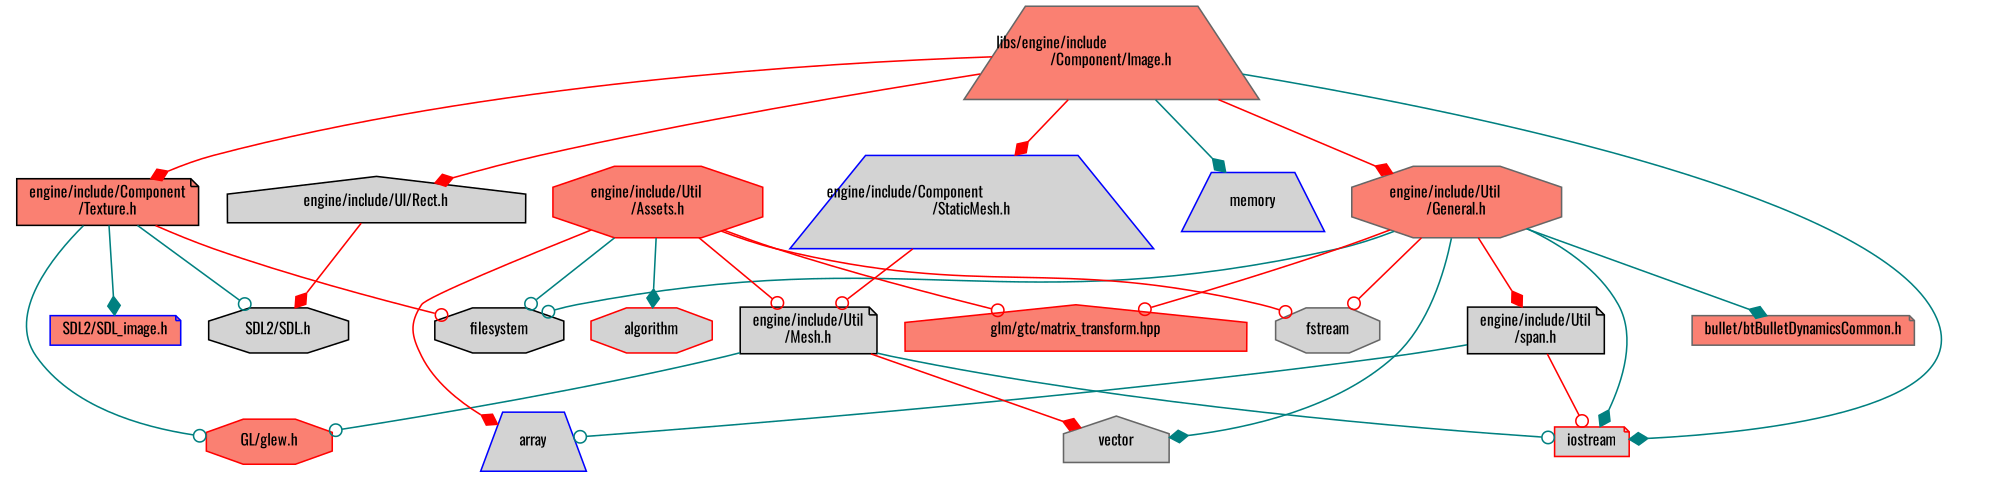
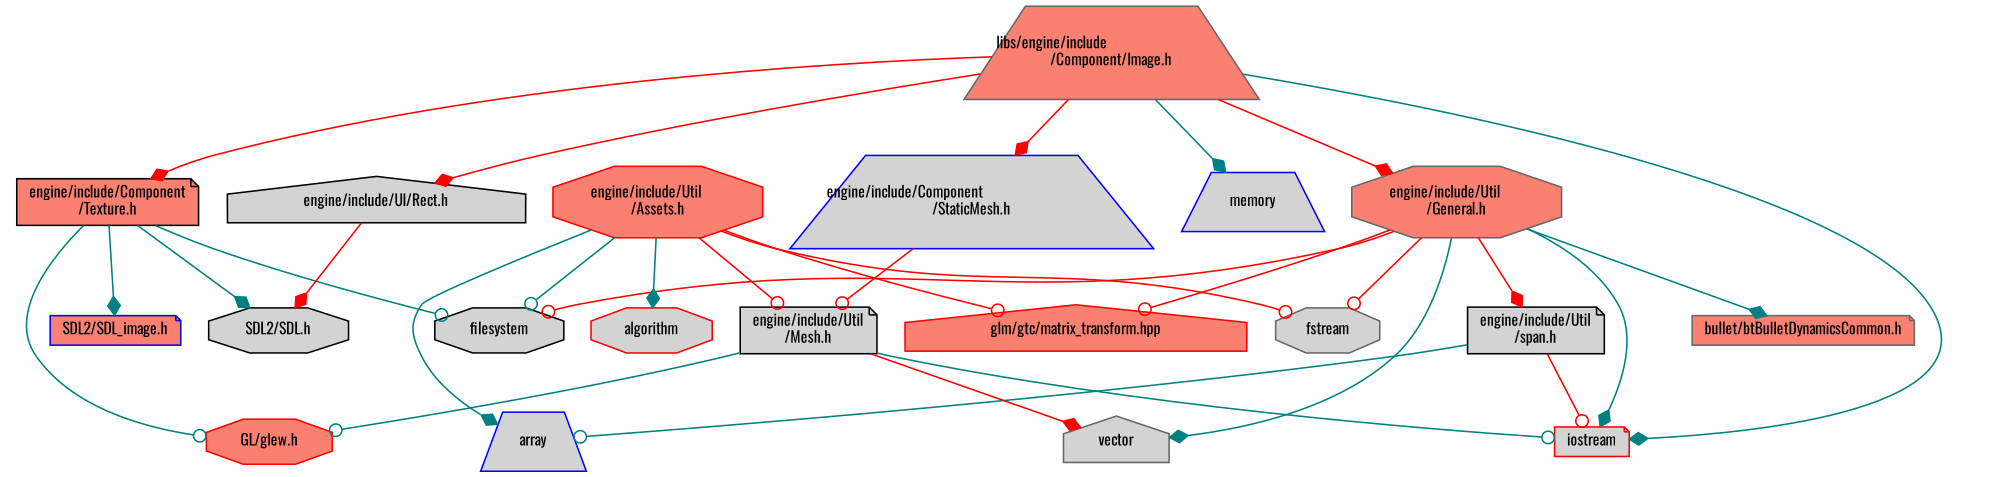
(189, 263) -> (189, 263)
(294, 275) -> (294, 275)
(828, 279) -> (828, 279)
(442, 293) -> (442, 293)
